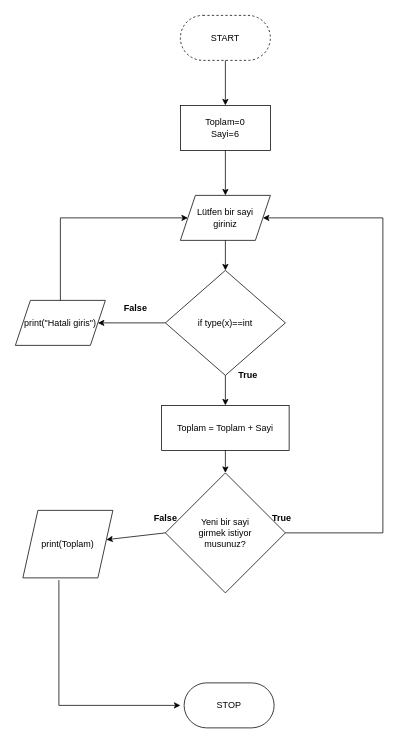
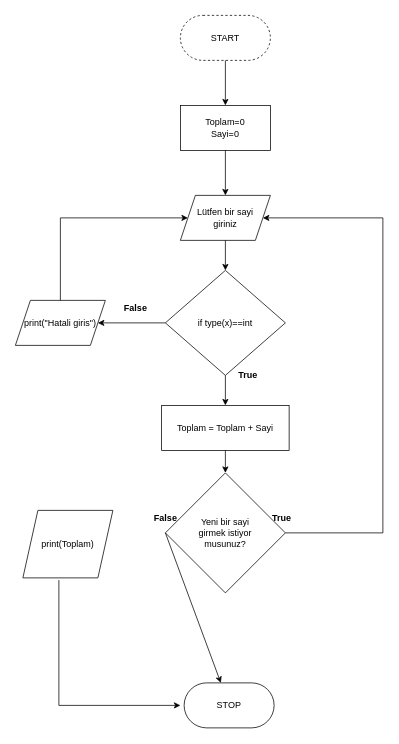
(225, 128) -> (225, 128)
(138, 536) -> (192, 605)
